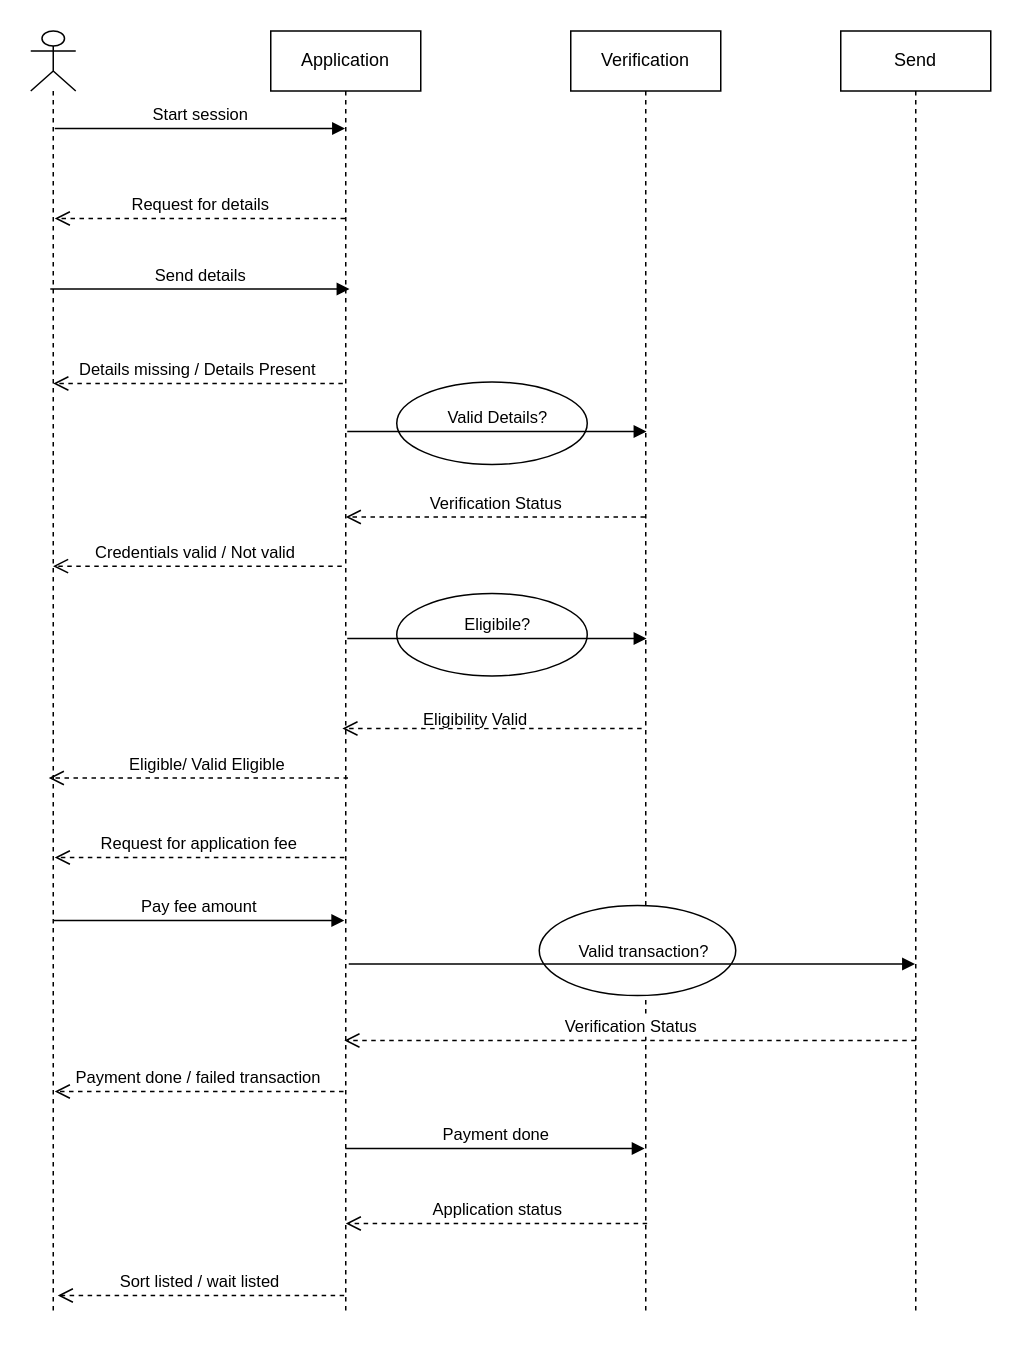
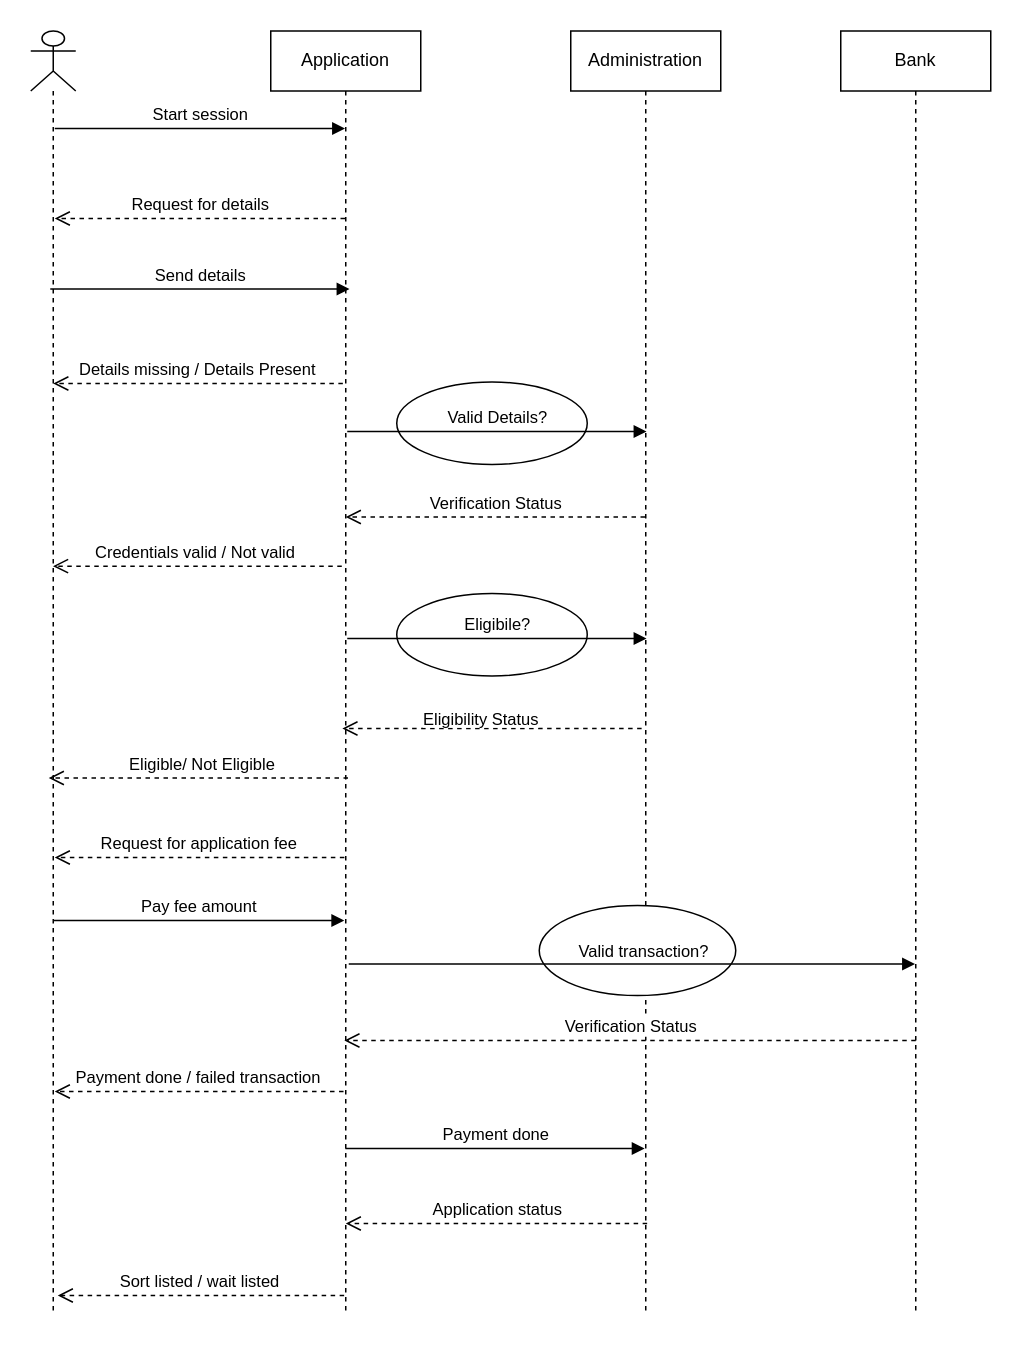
(646, 61) -> (646, 61)
(916, 61) -> (916, 61)
(488, 720) -> (498, 720)
(211, 775) -> (211, 775)
